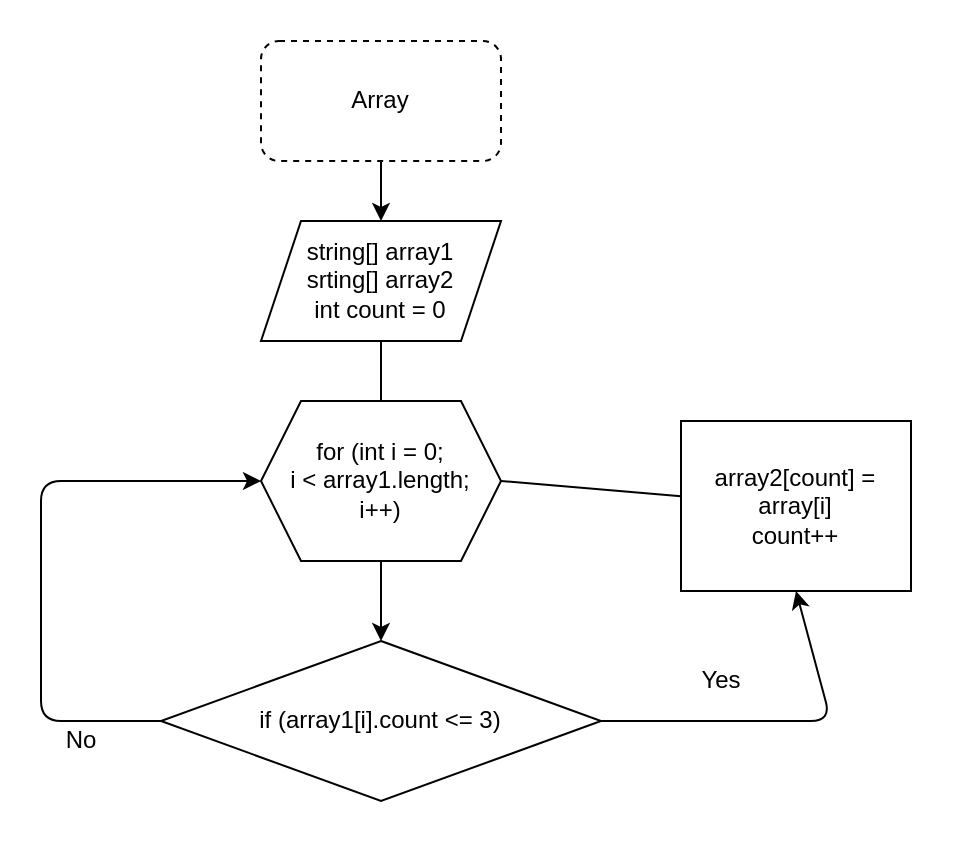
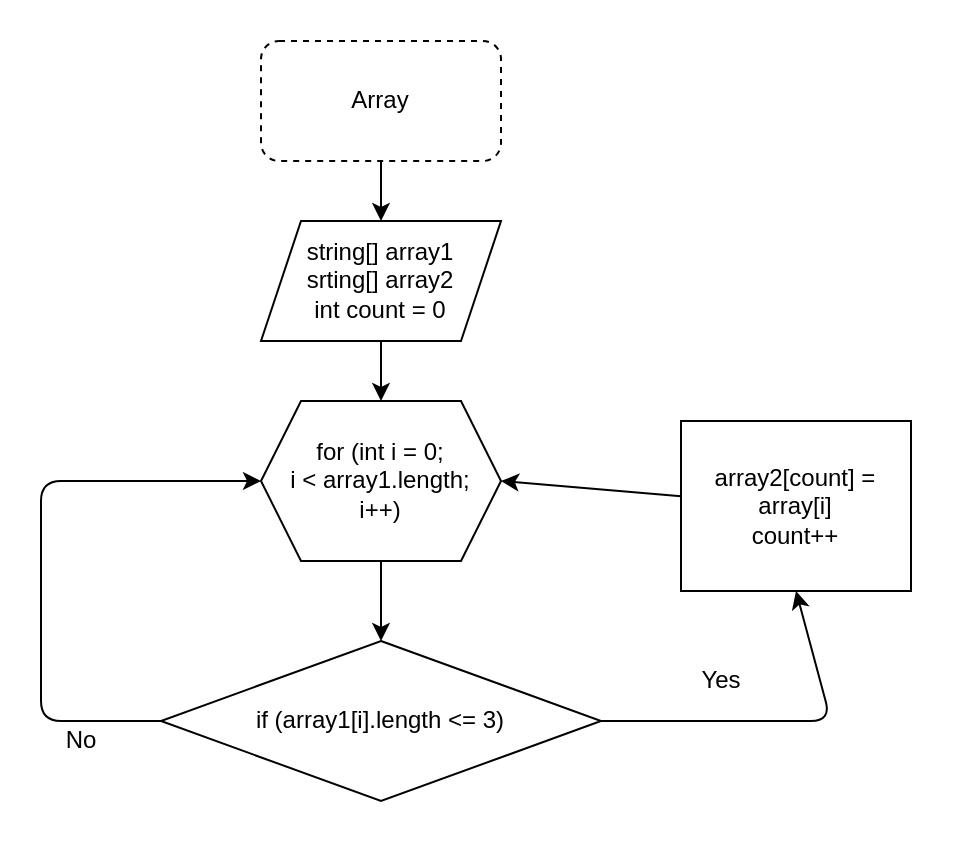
(381, 391) -> (381, 386)
(510, 482) -> (516, 482)
(381, 721) -> (381, 721)
